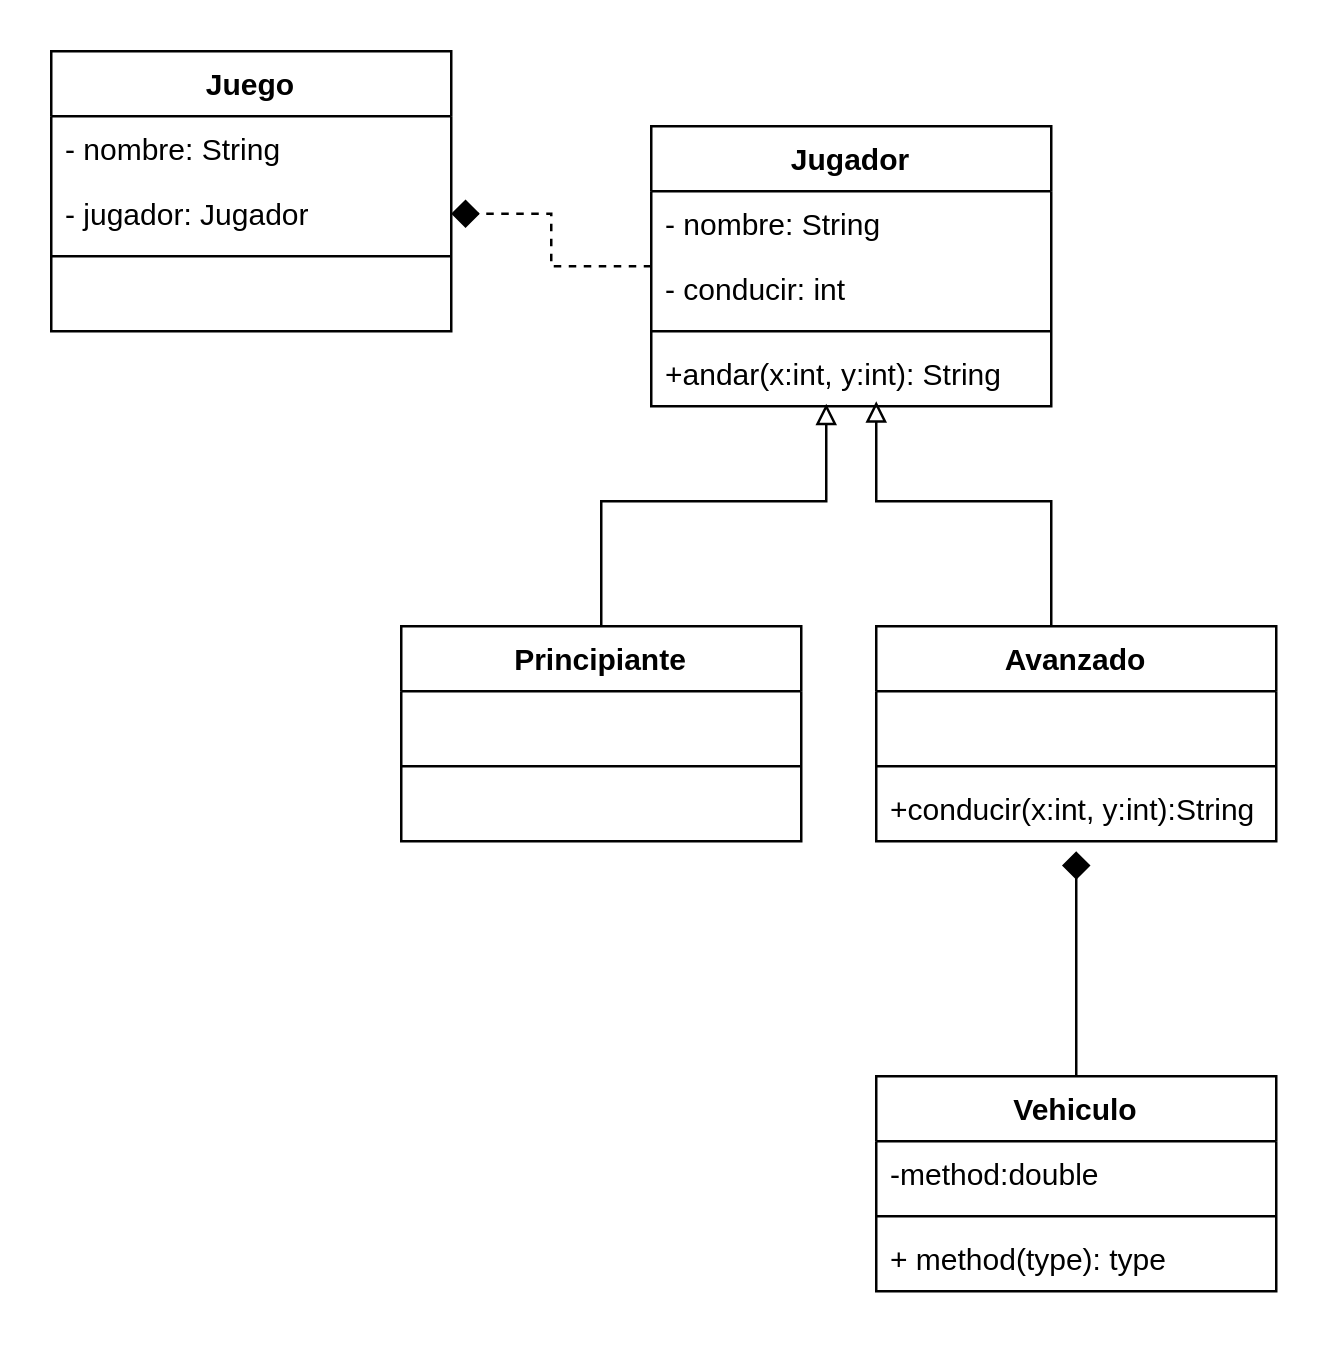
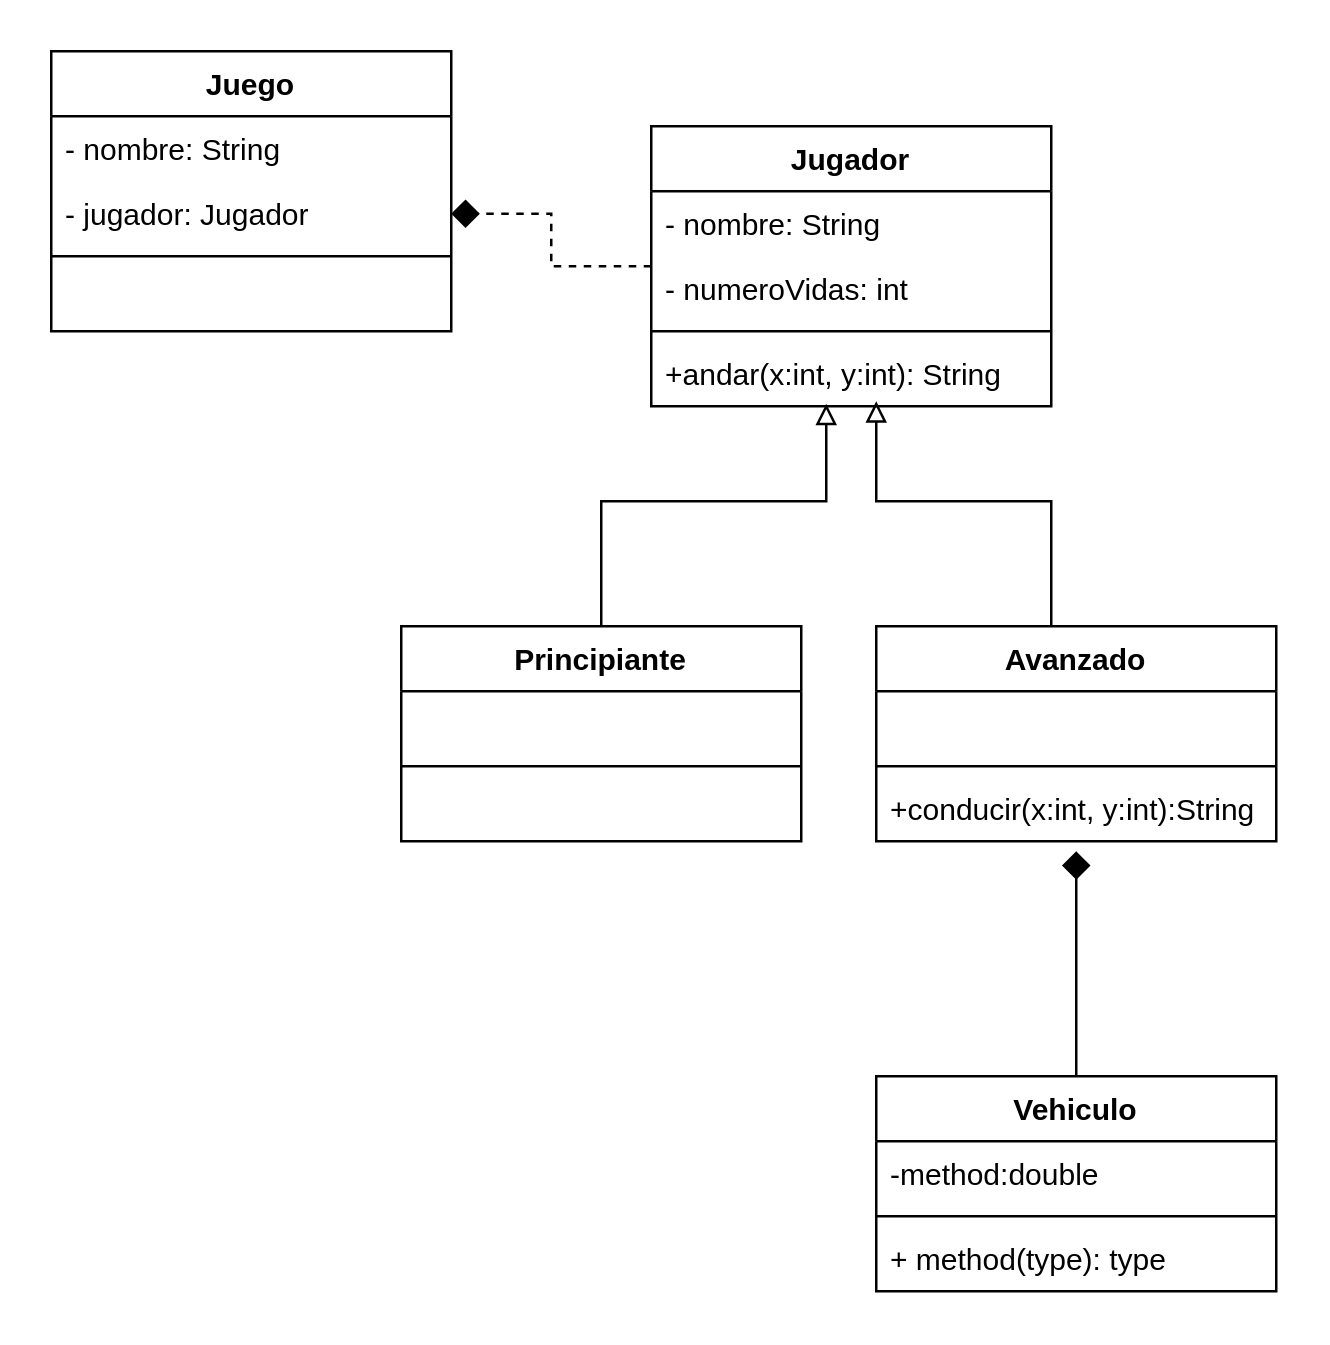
(772, 290) -> (797, 290)
